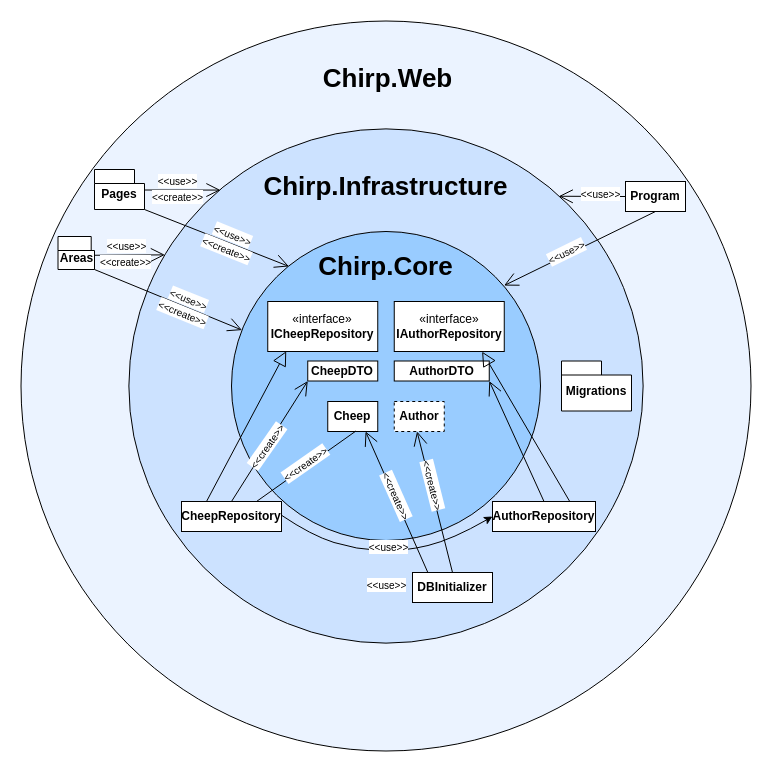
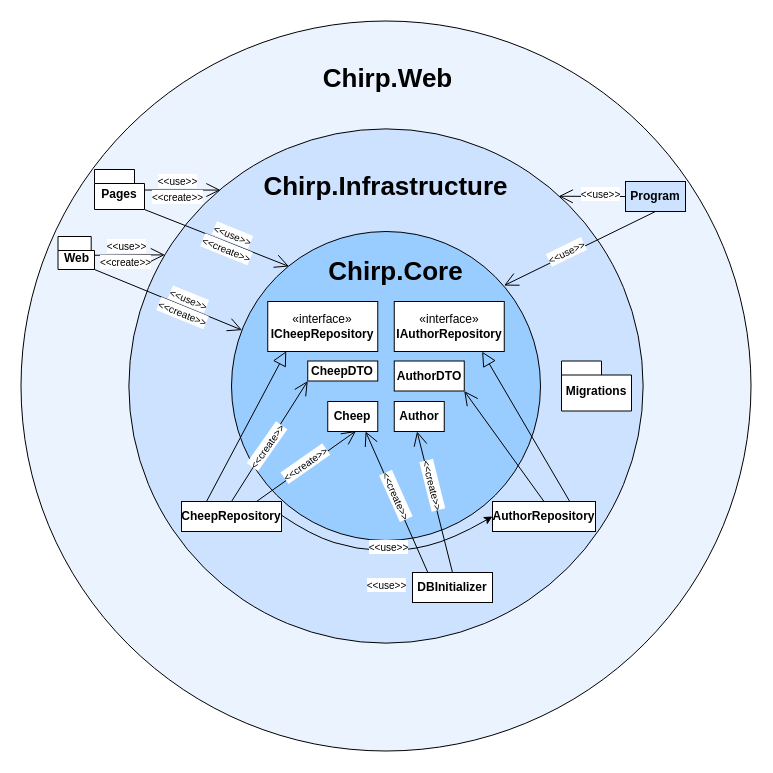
(656, 197) -> (656, 197)
(77, 259) -> (77, 259)
(386, 267) -> (396, 272)
(442, 371) -> (429, 376)
(419, 417) -> (419, 417)
(352, 434) -> (351, 435)
